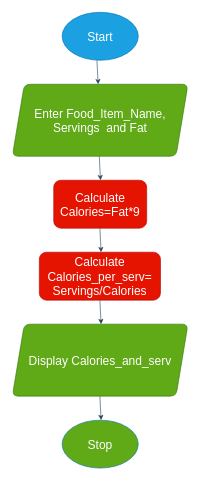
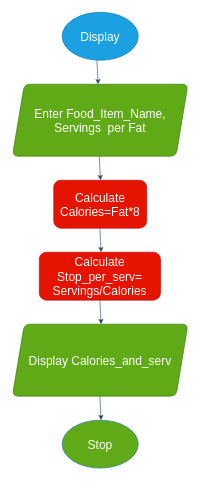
(100, 36) -> (100, 36)
(100, 120) -> (100, 120)
(100, 204) -> (100, 204)
(100, 276) -> (100, 276)
